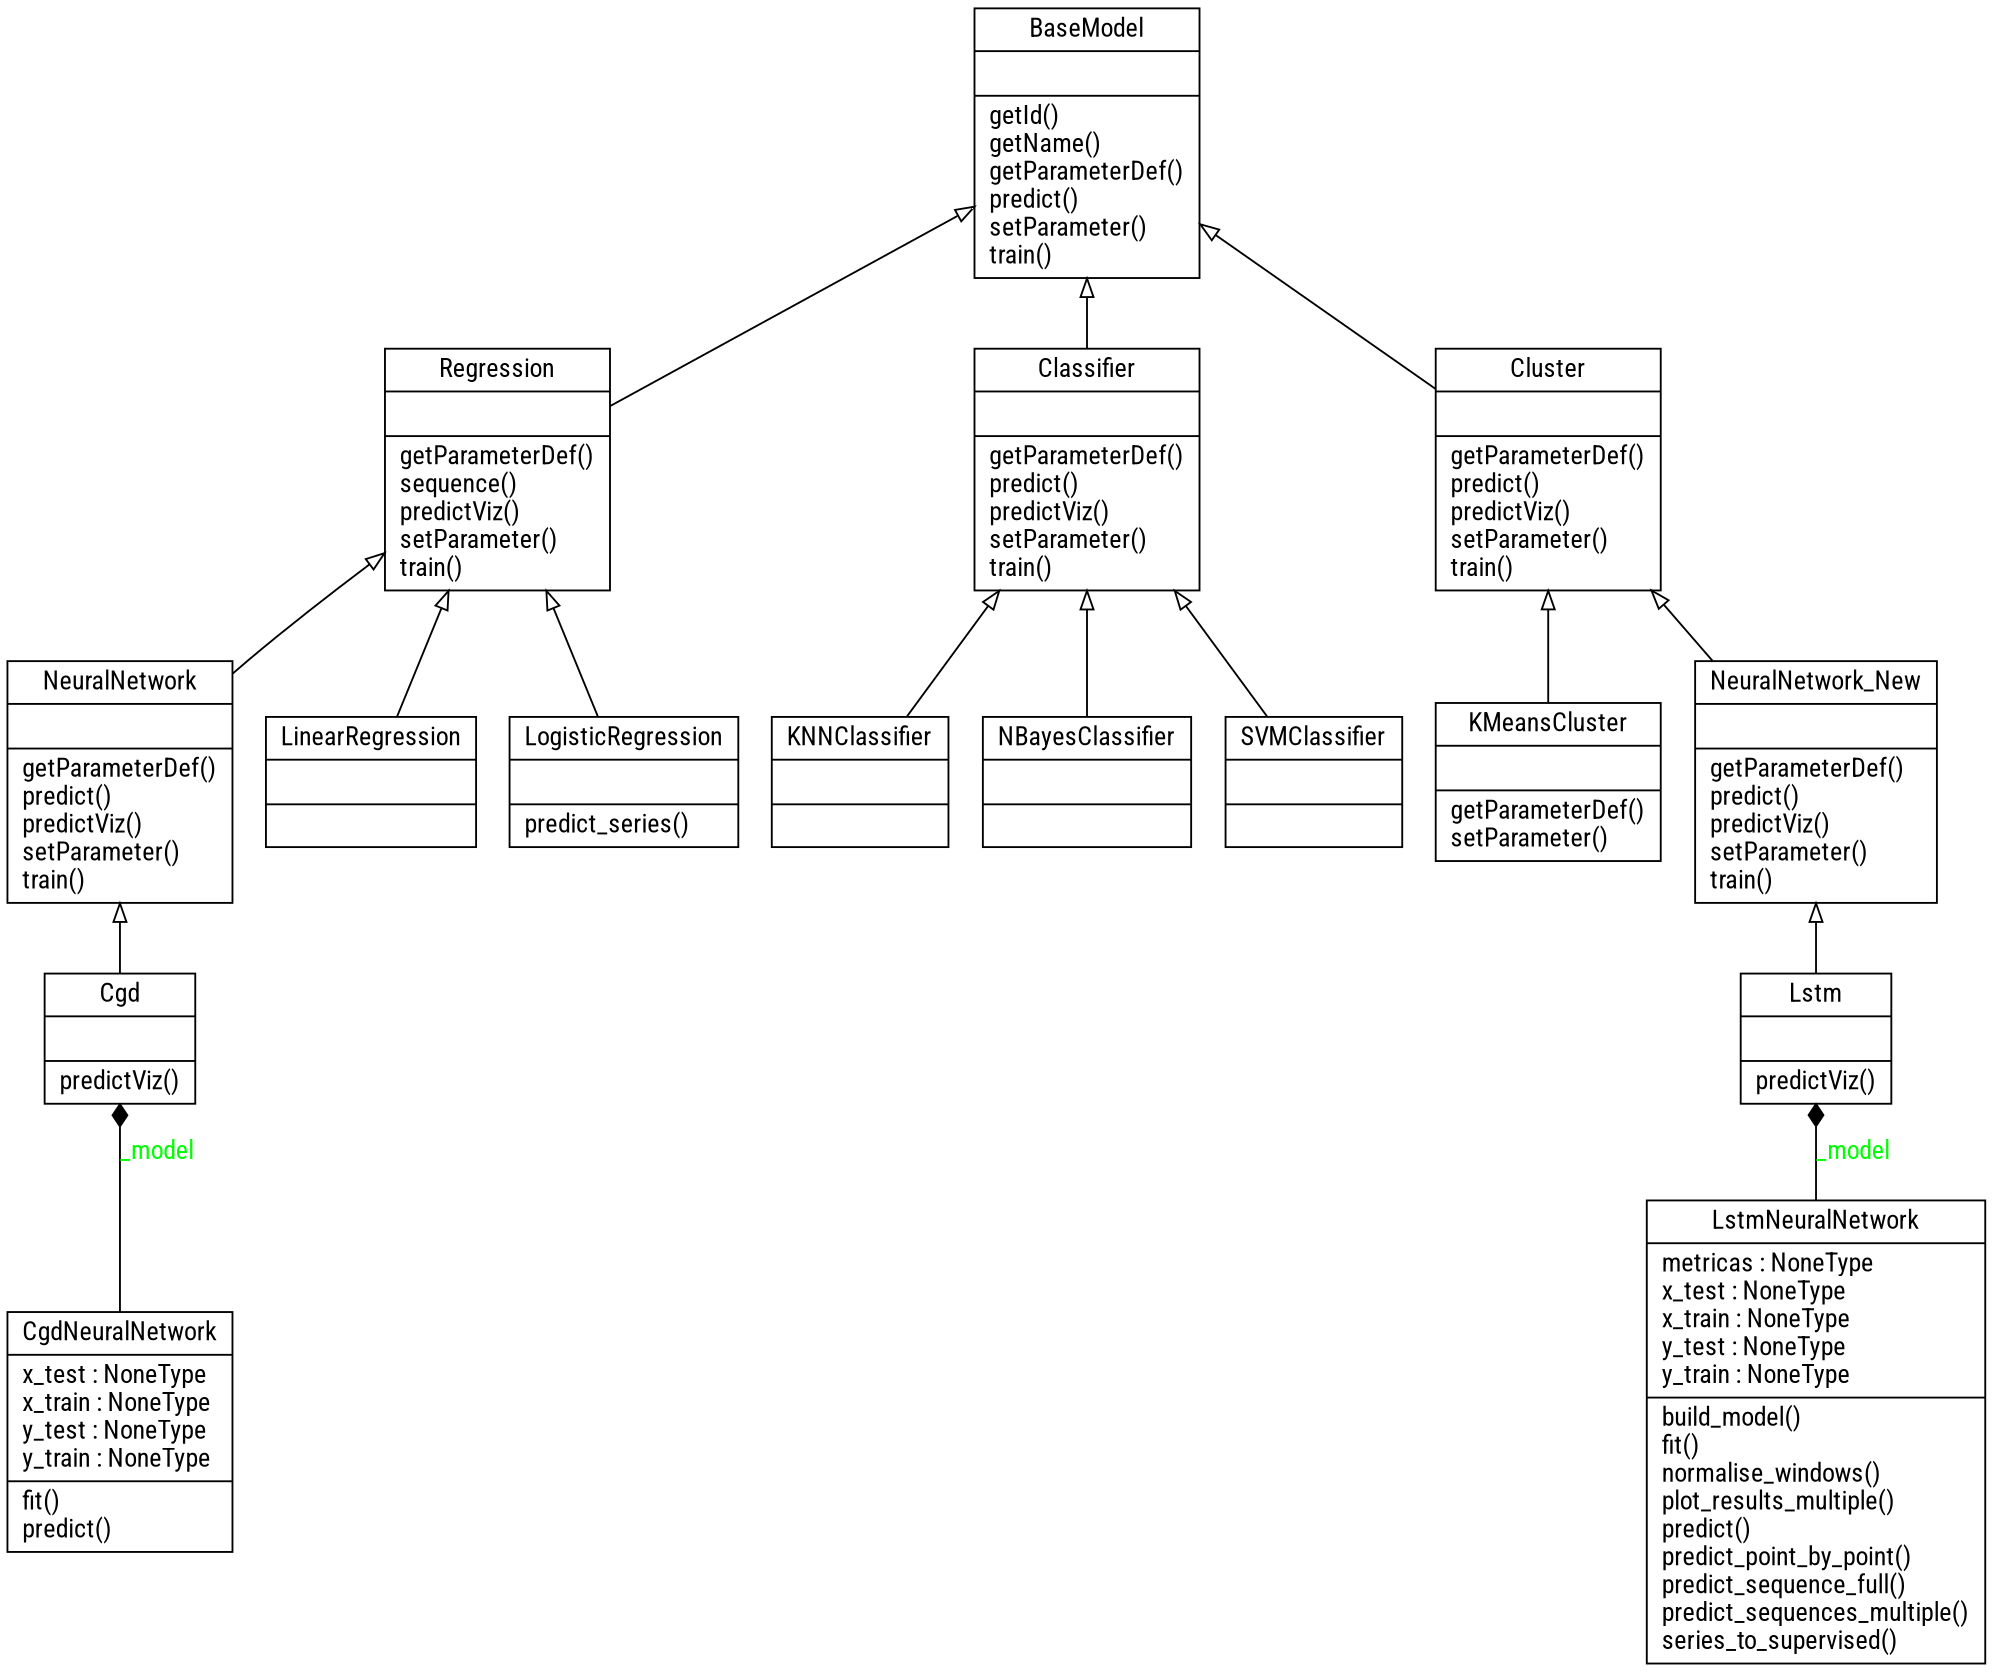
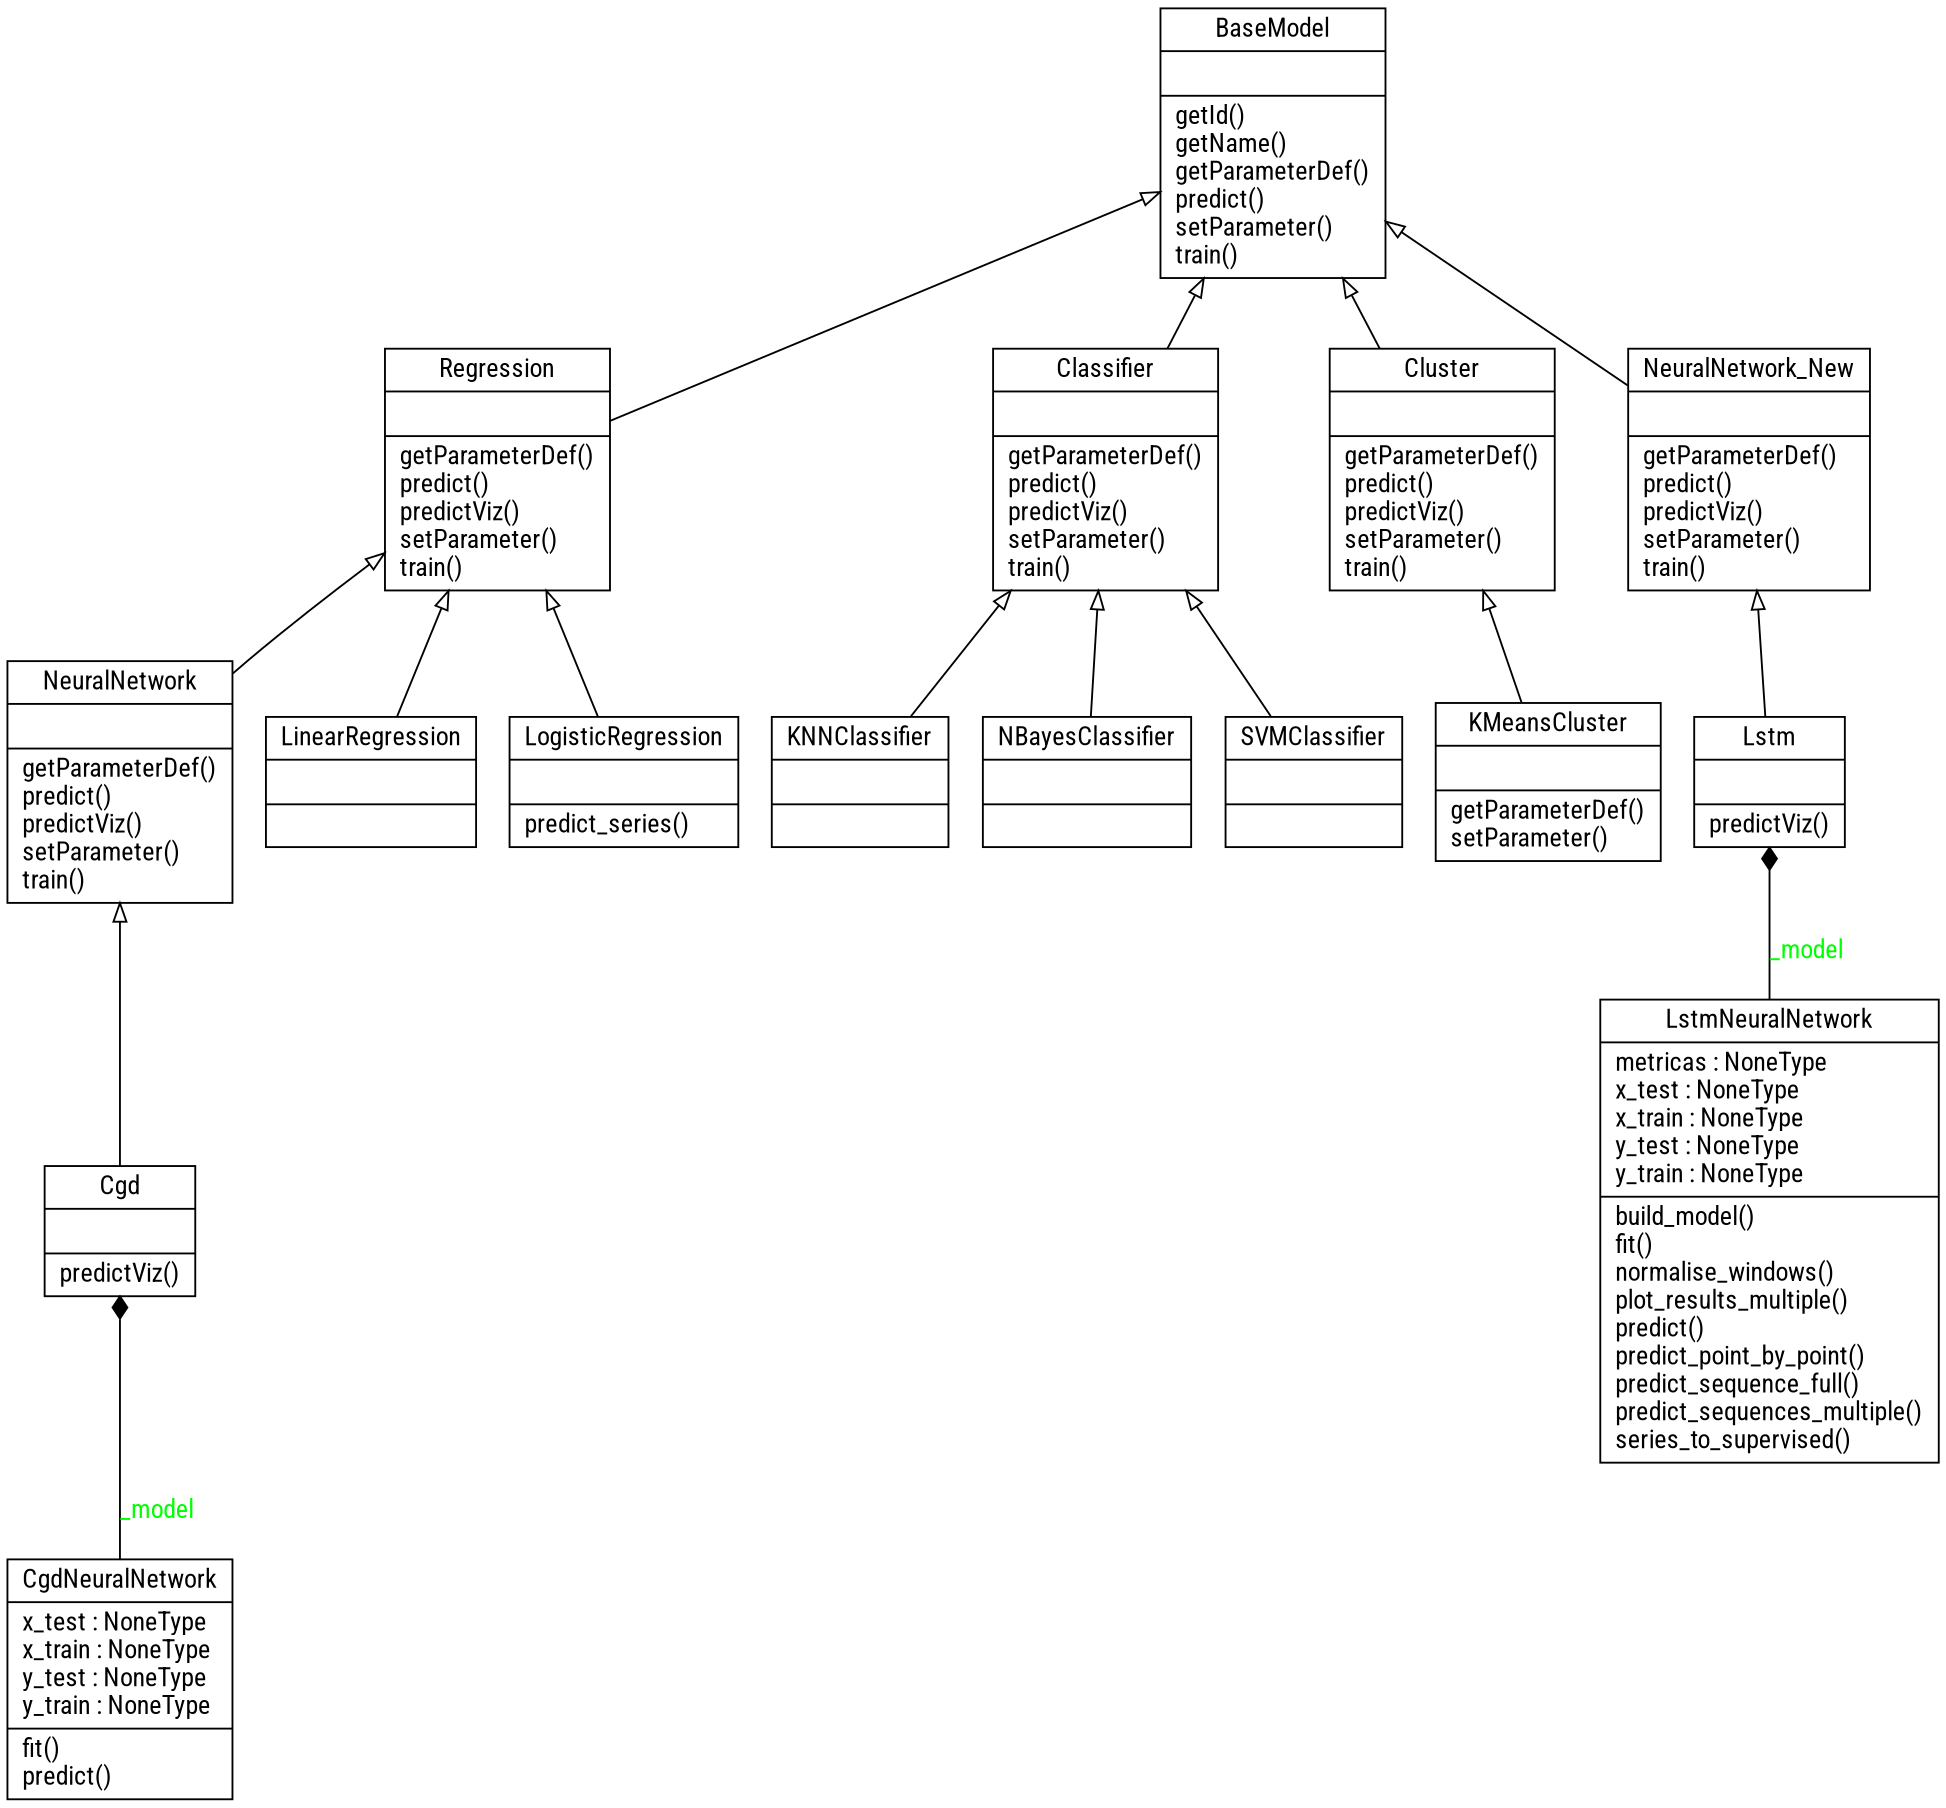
(459, 484) -> (445, 484)
(1688, 633) -> (1515, 309)
